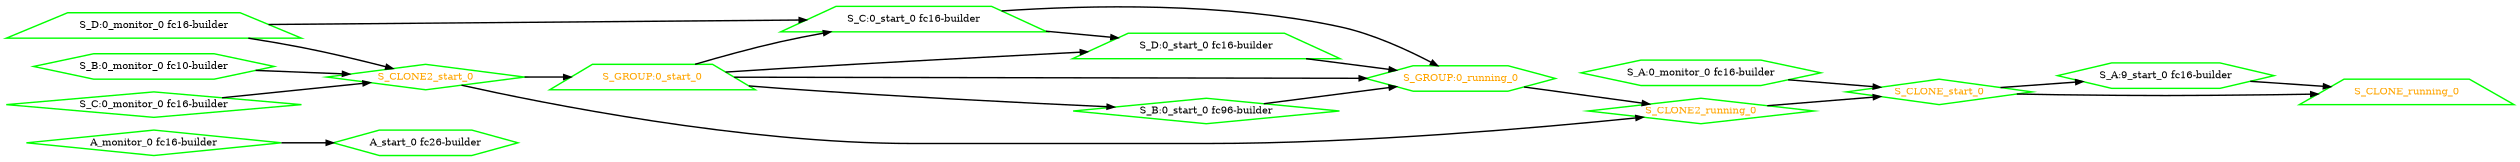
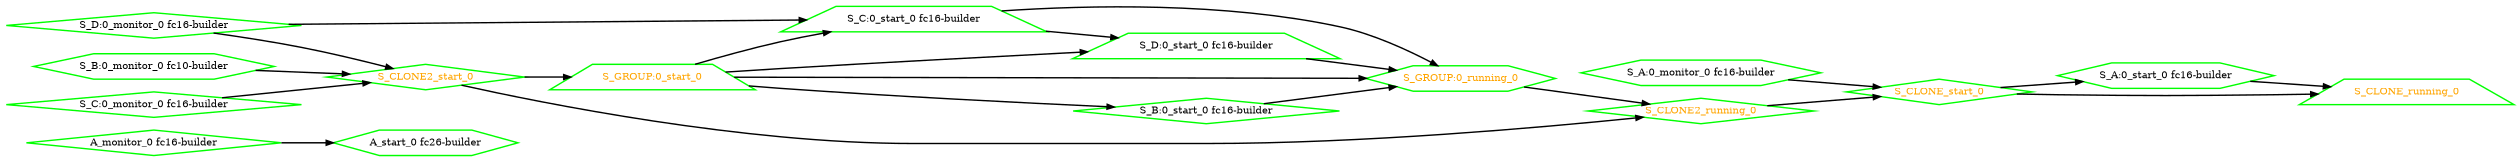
(154, 25) -> (154, 25)
(2166, 76) -> (2166, 76)
(1206, 111) -> (1206, 111)
